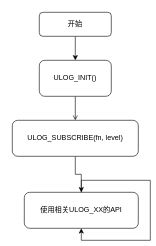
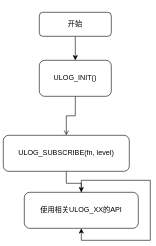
(75, 138) -> (66, 153)
